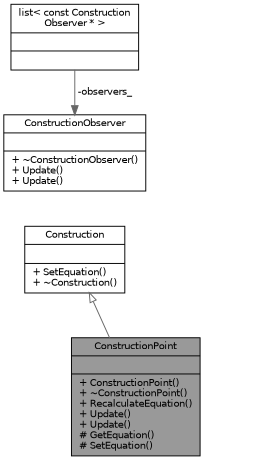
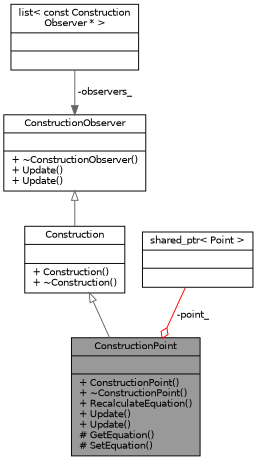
none -> (75, 214)
none -> (198, 260)
(70, 272) -> (71, 272)
